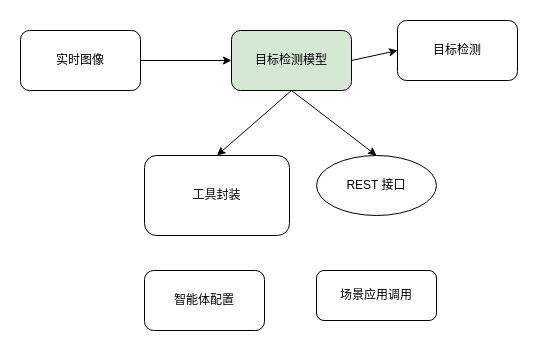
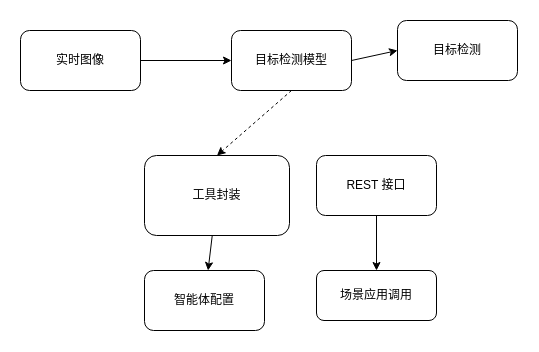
(292, 61) -> (292, 61)
(257, 121) -> (257, 121)
(331, 121) -> none
(377, 186) -> (377, 186)
none -> (377, 240)
none -> (211, 250)
